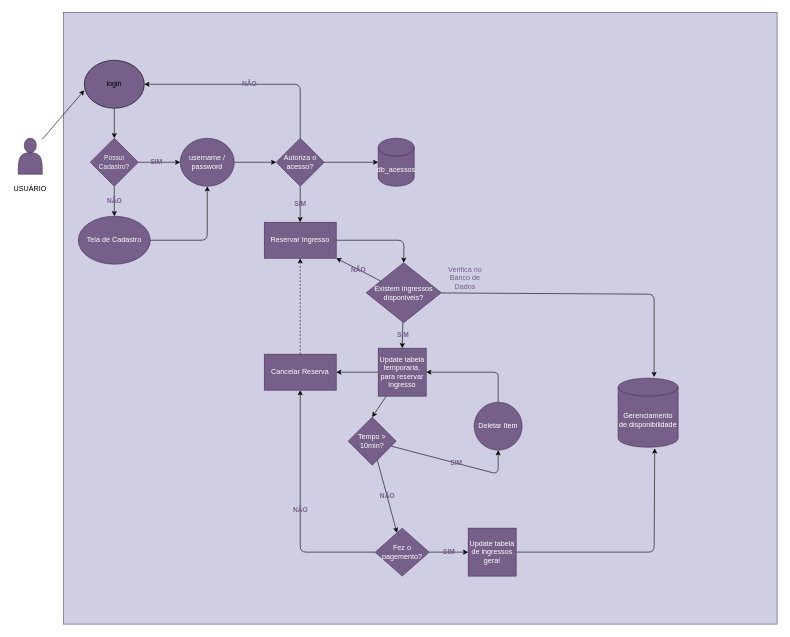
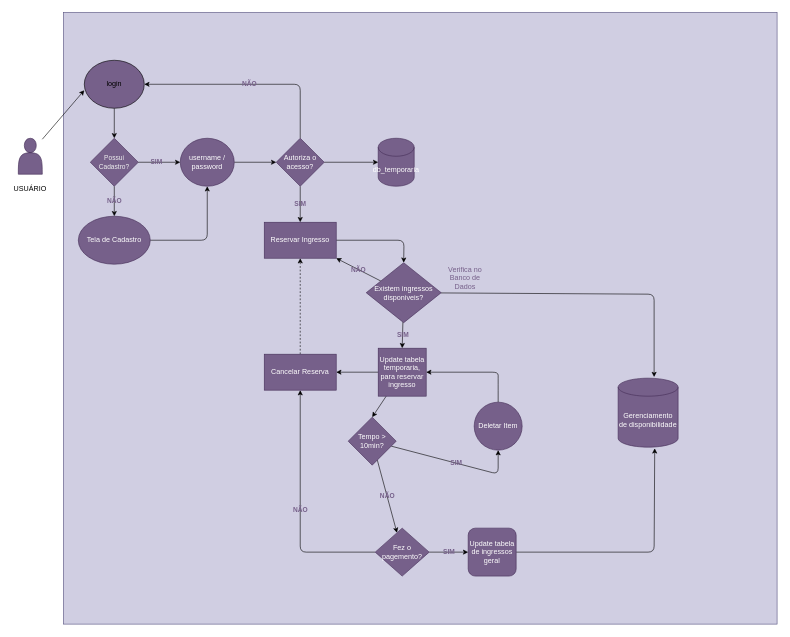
(396, 170) -> (396, 170)
(492, 552) -> (492, 552)
